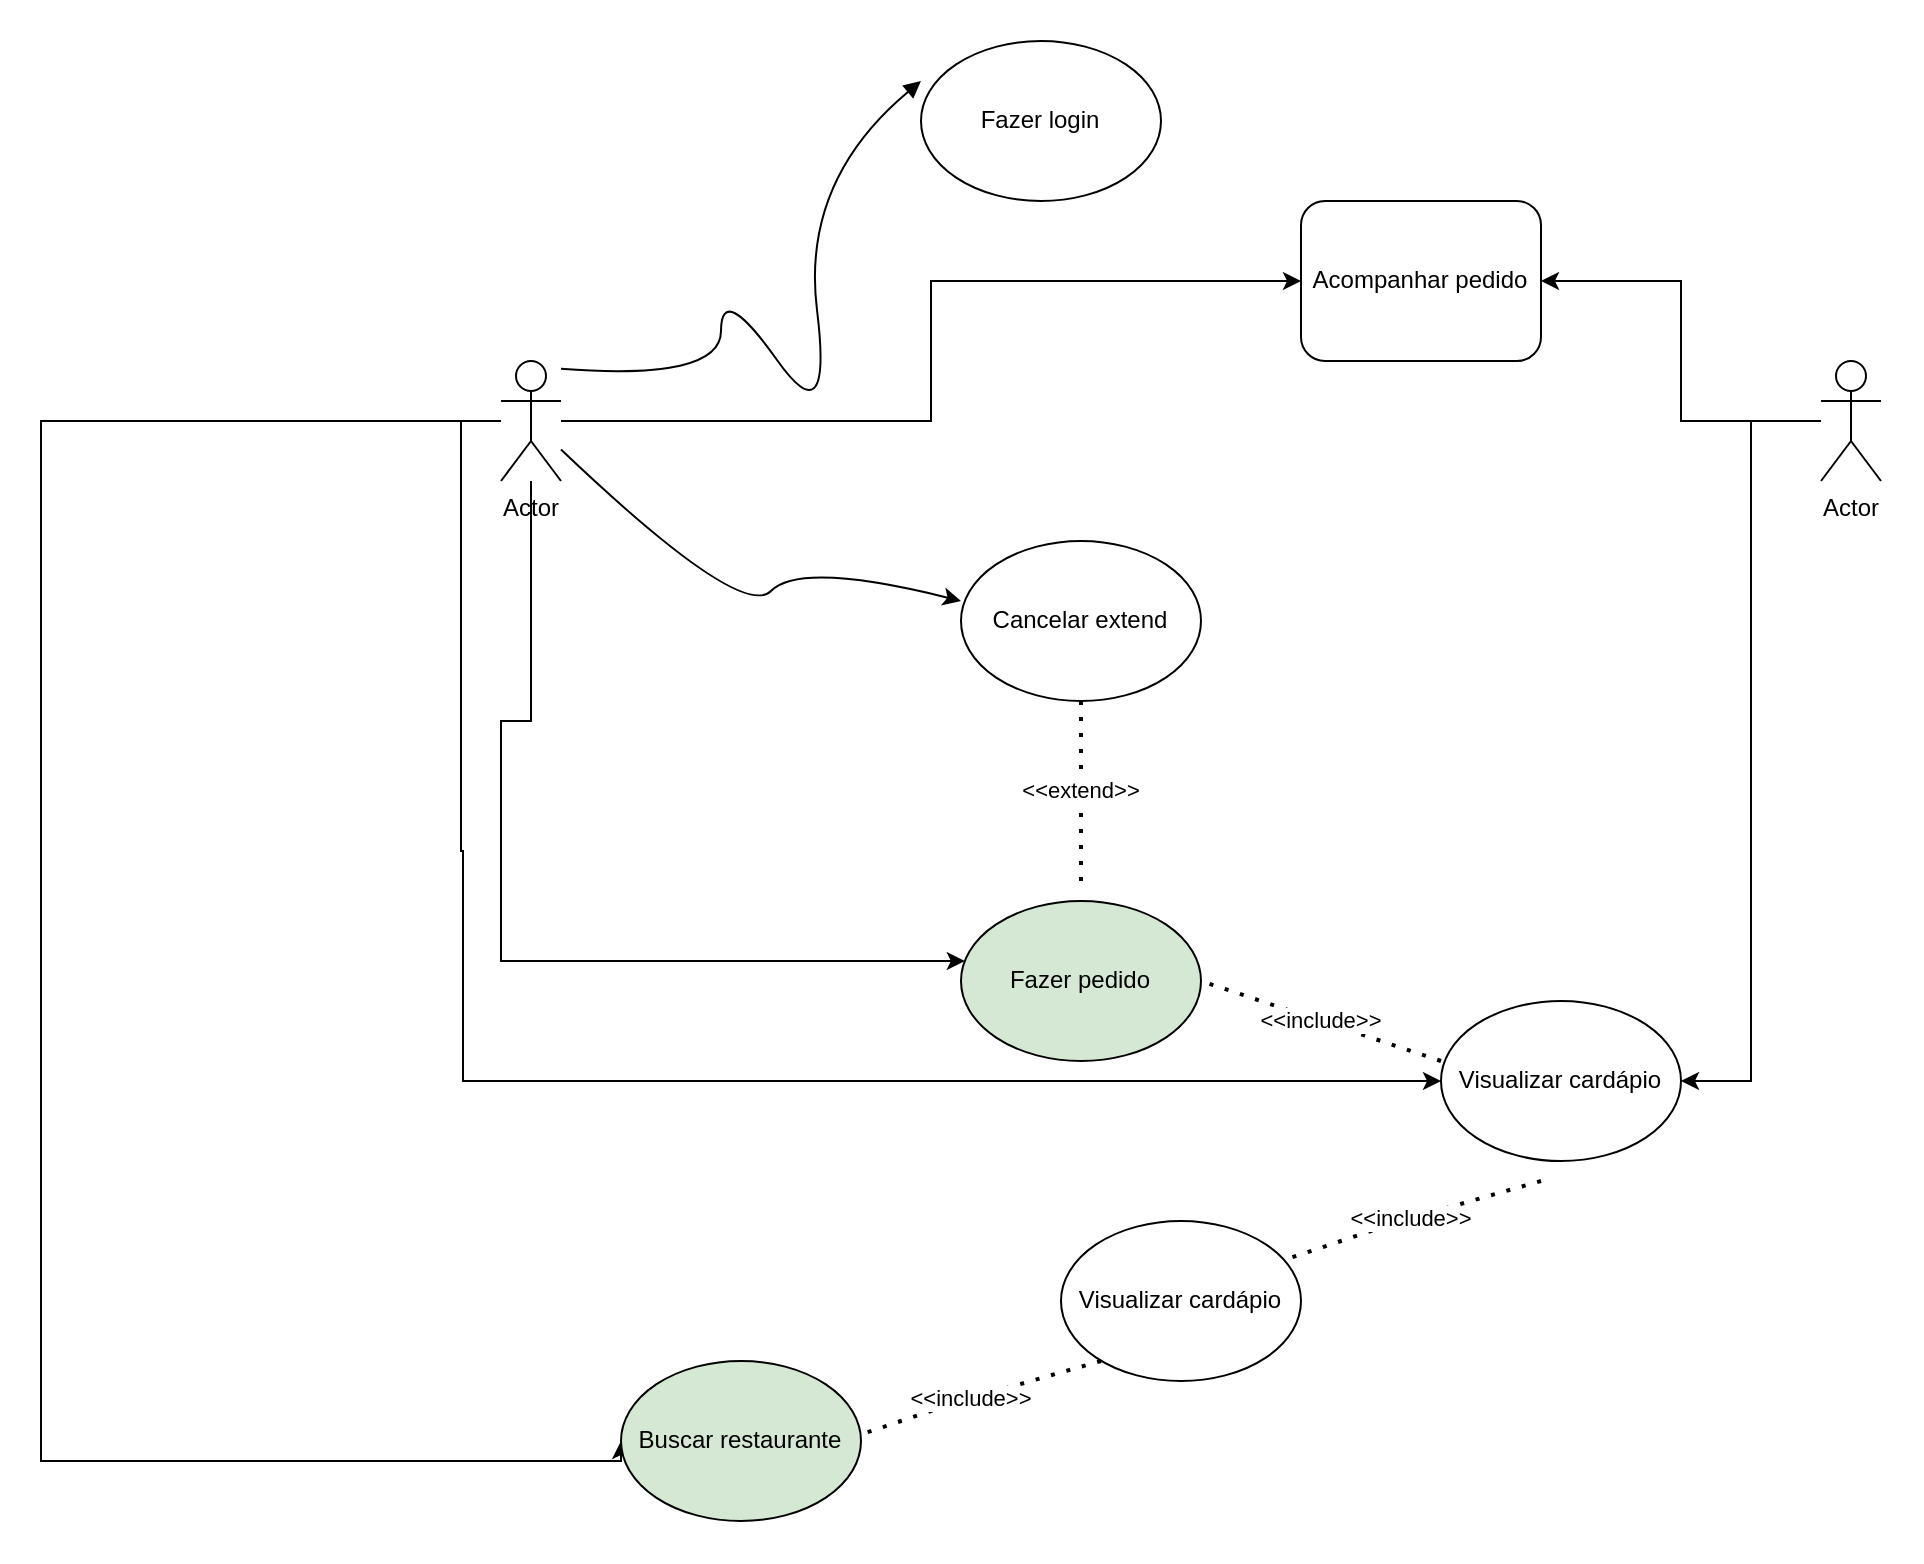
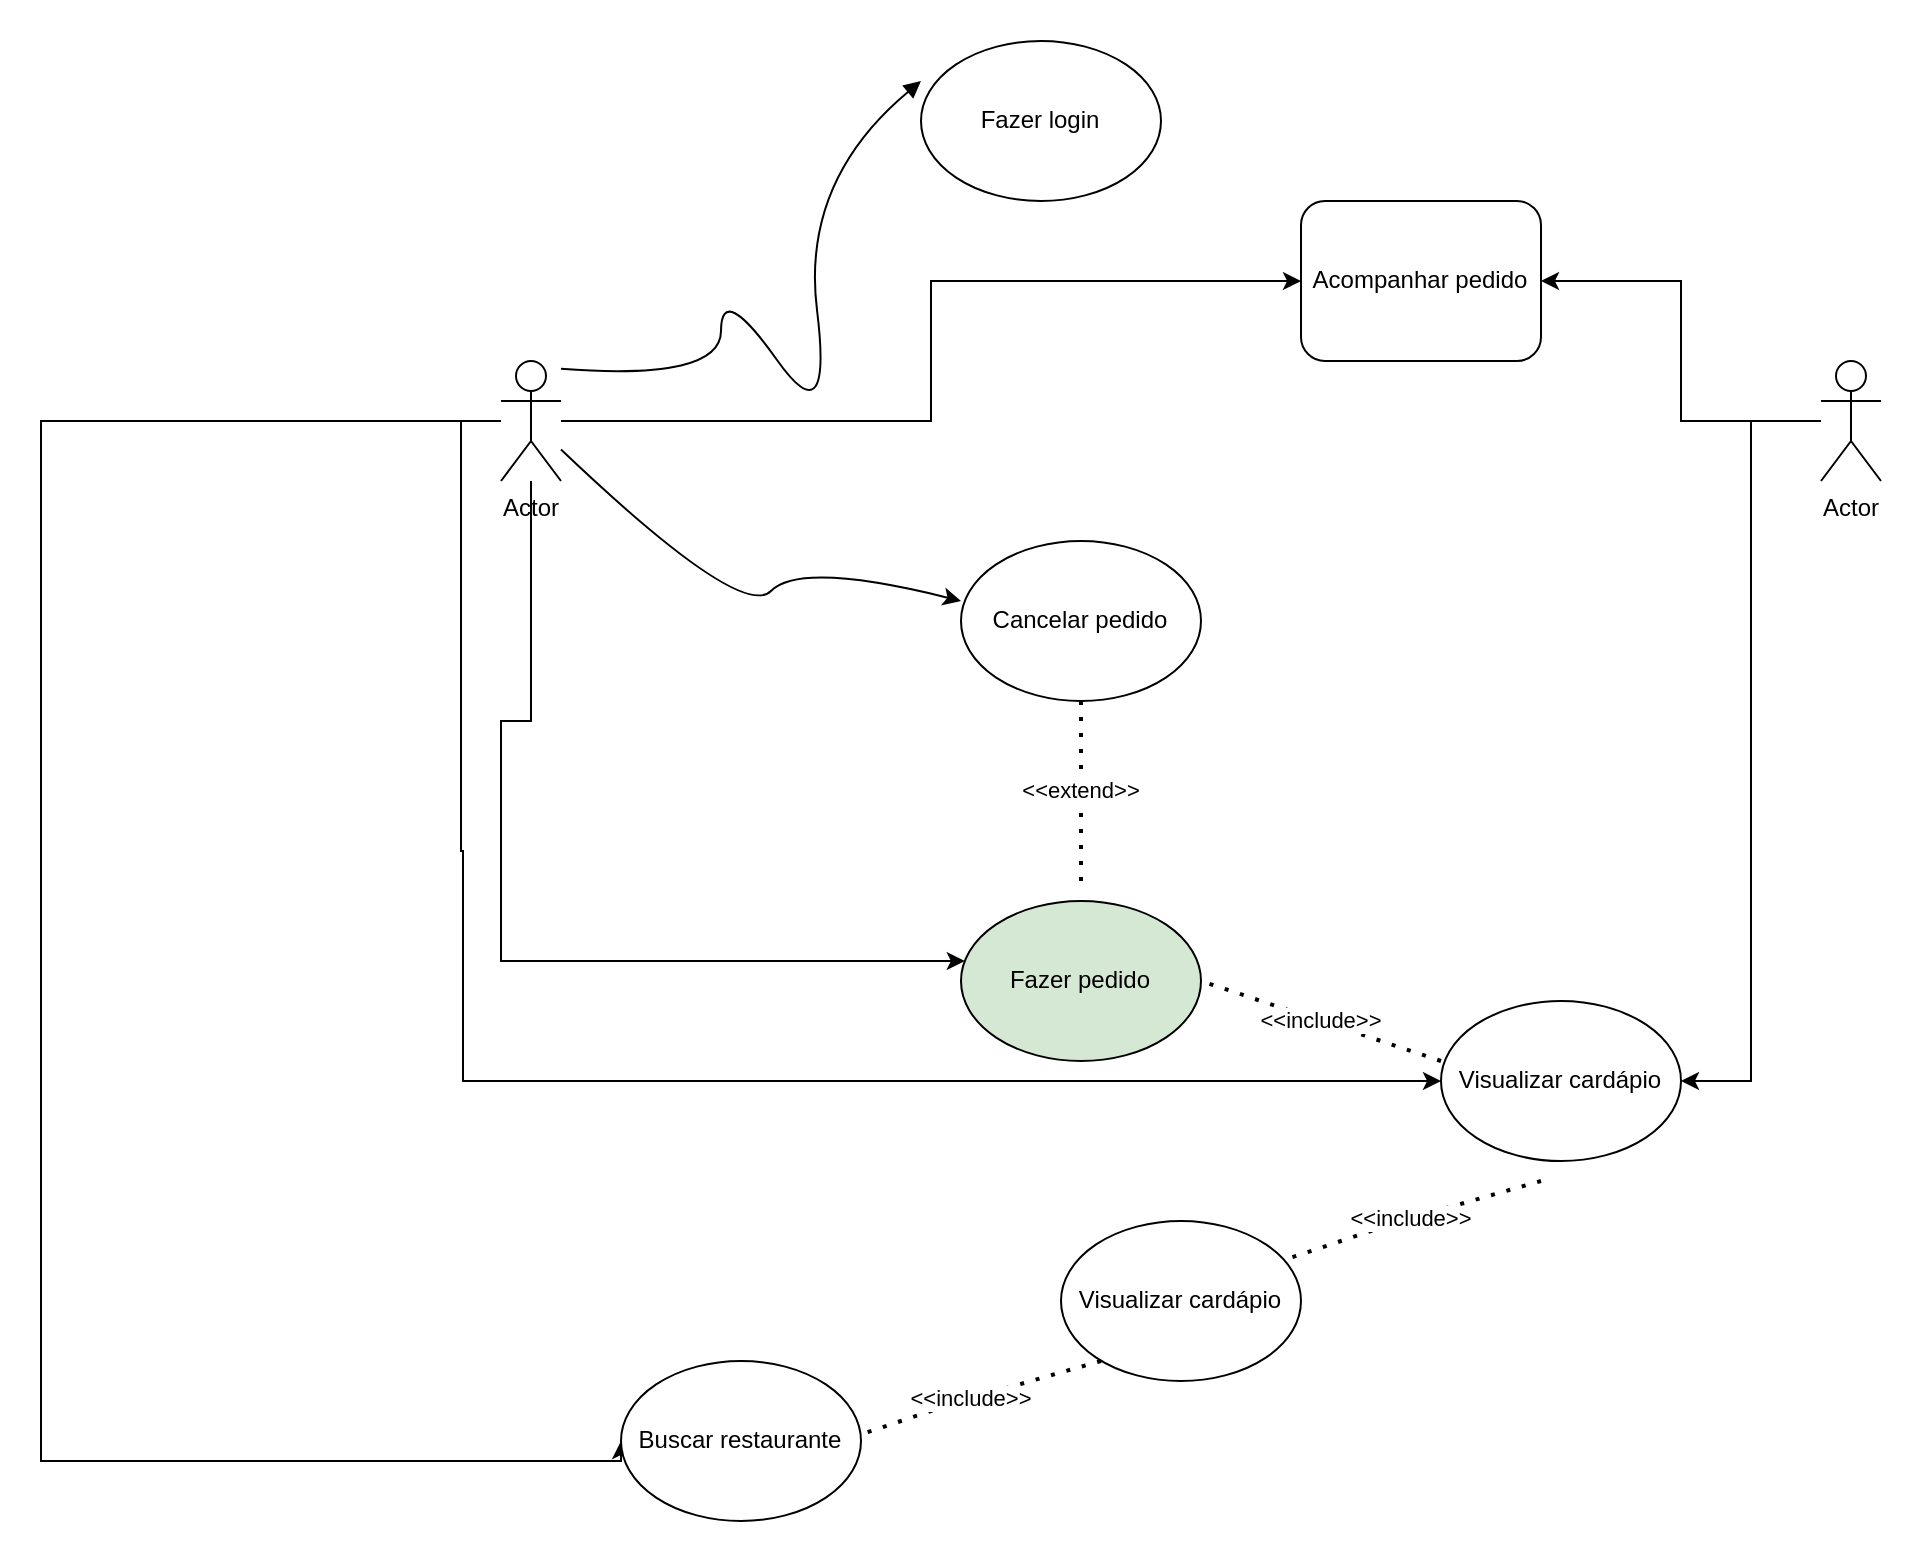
(1081, 621) -> (1081, 621)
(741, 1441) -> (741, 1441)
